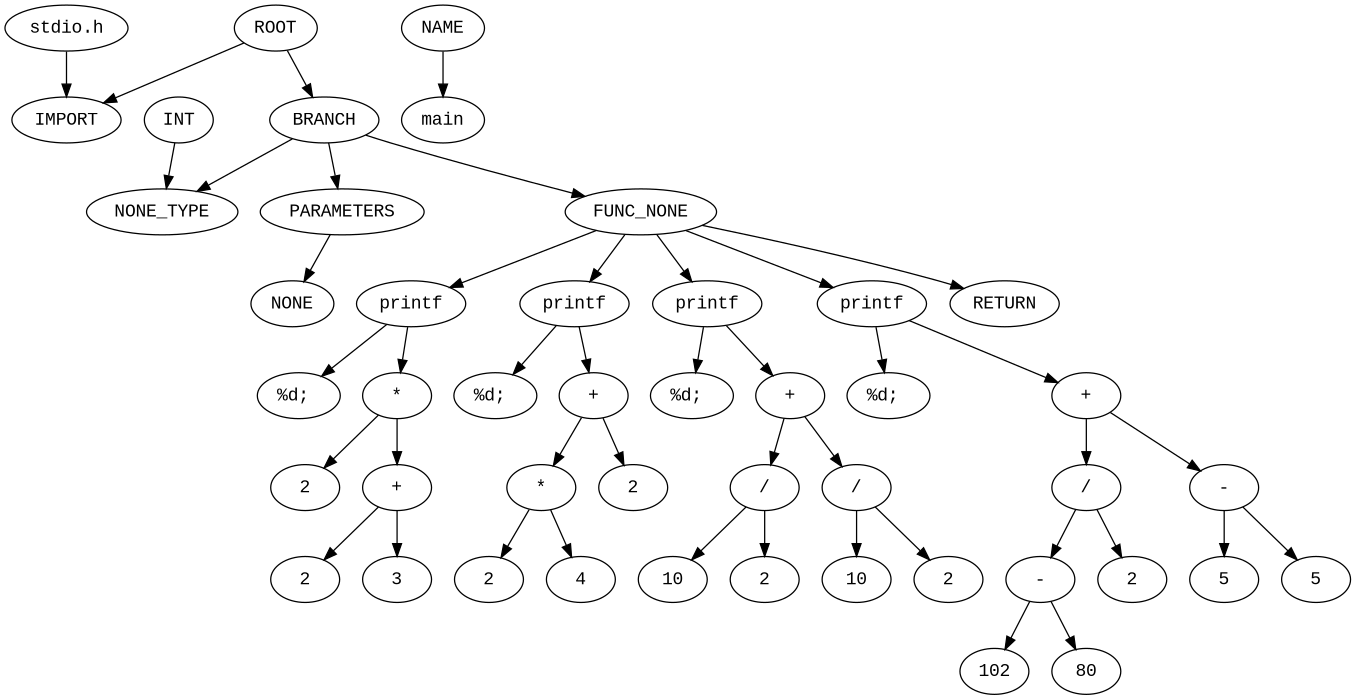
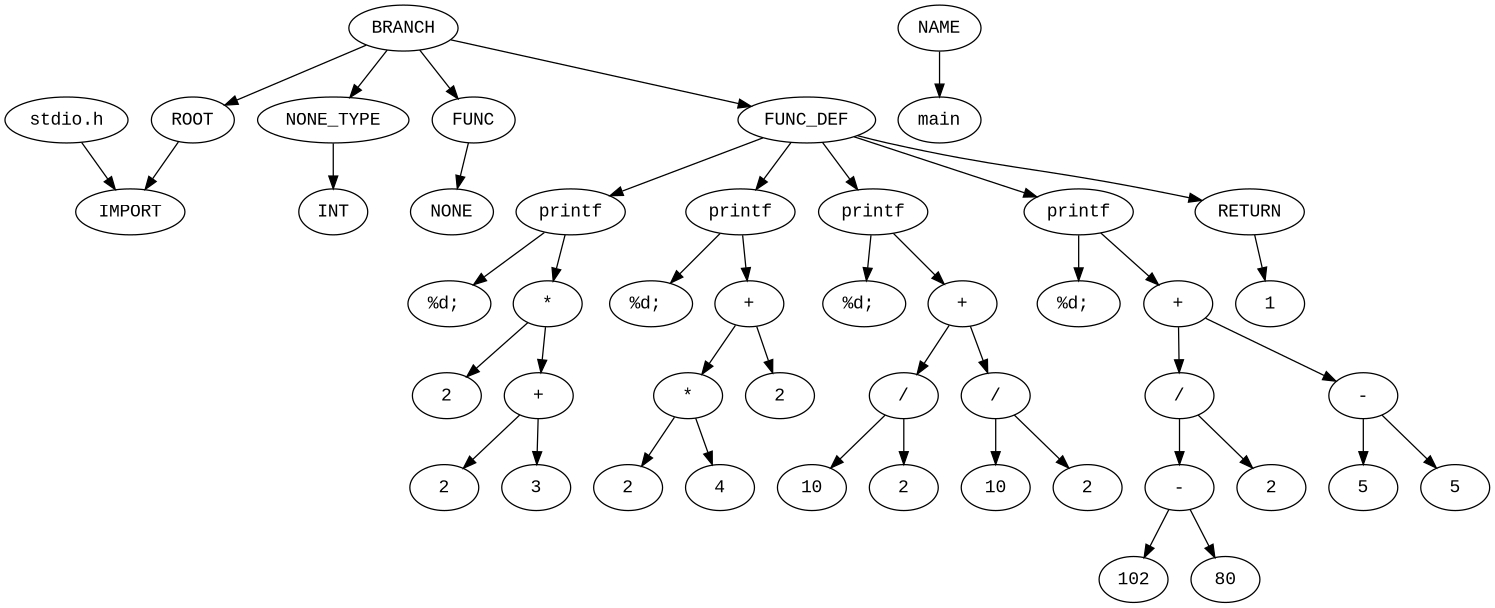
(297, 68) -> (301, 73)
(172, 159) -> (333, 160)
(342, 212) -> (474, 120)
(641, 212) -> (807, 120)
none -> (1270, 304)
